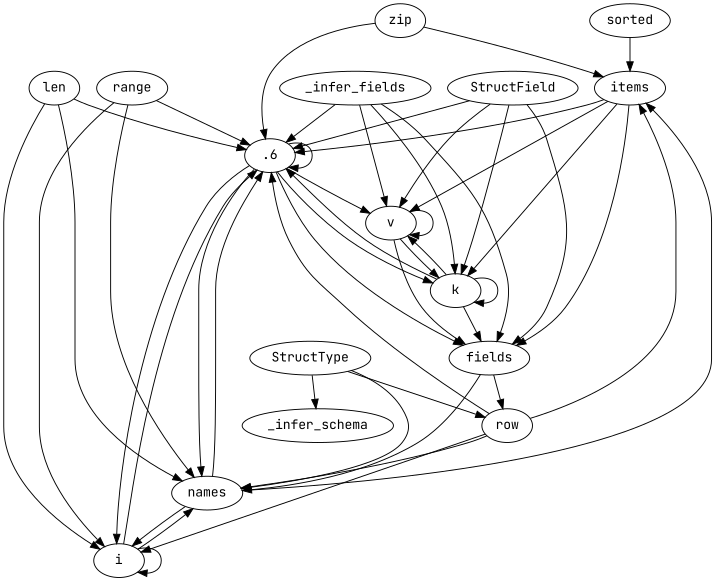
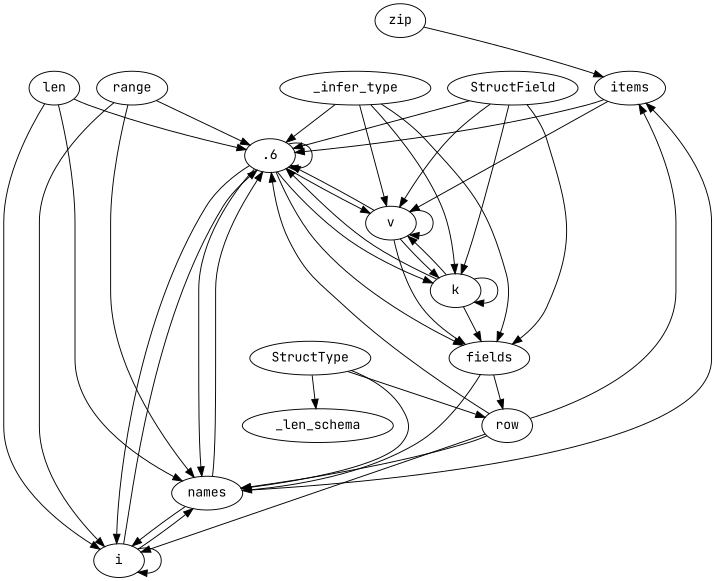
(630, 21) -> none
(292, 51) -> (337, 190)
(355, 88) -> (355, 88)
(545, 186) -> none
(602, 236) -> none
(318, 426) -> (318, 426)
